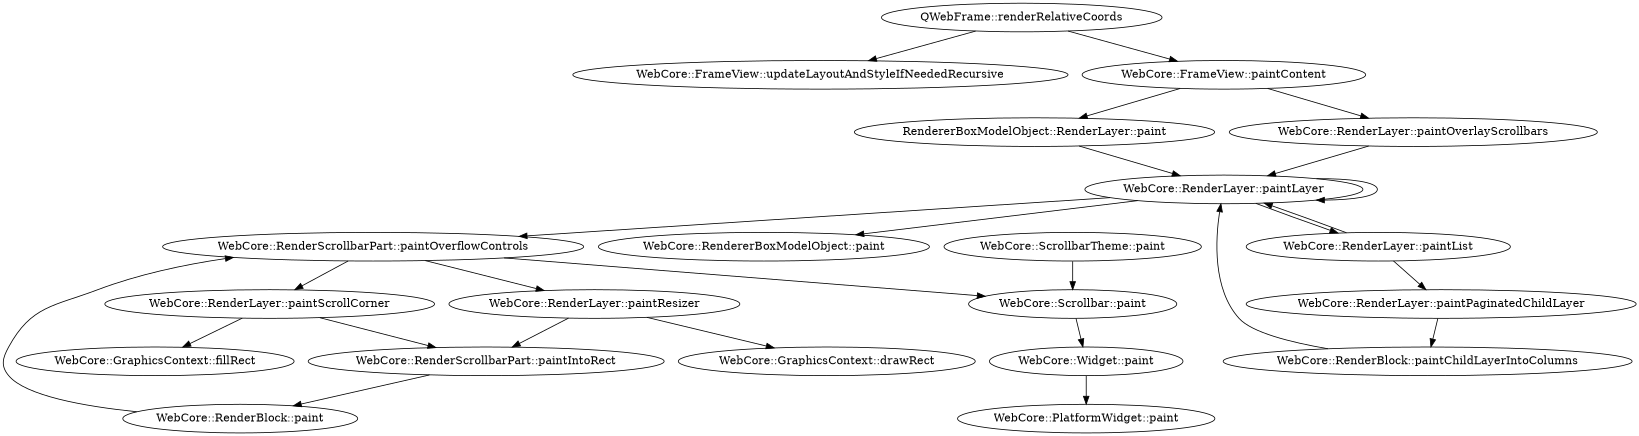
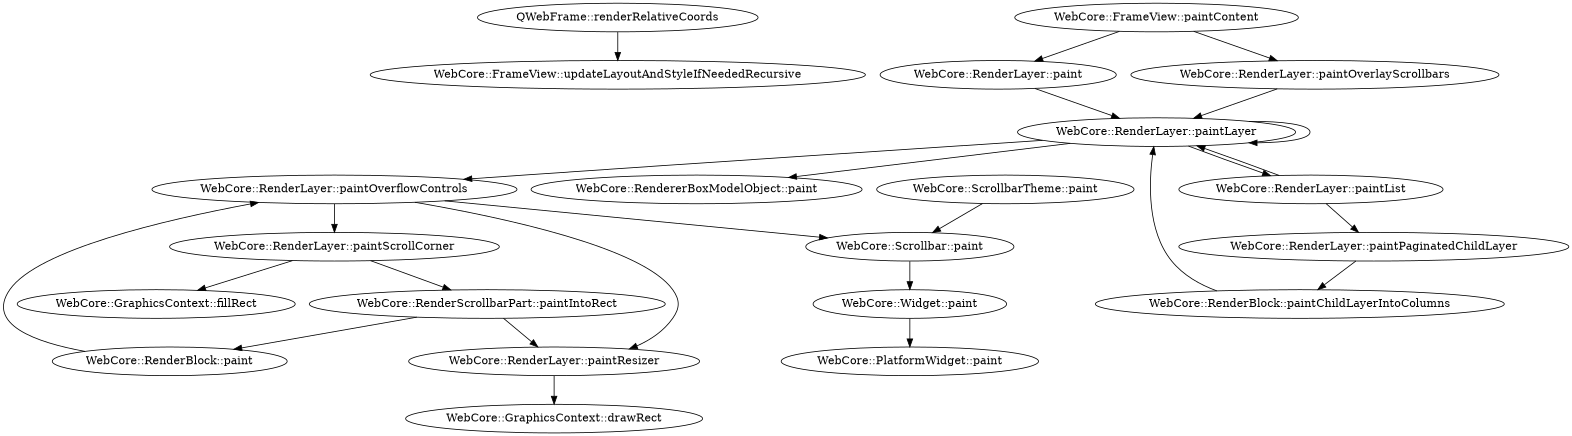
(1119, 45) -> none
(1035, 132) -> (998, 75)
(373, 247) -> (334, 189)
(544, 331) -> (518, 330)
